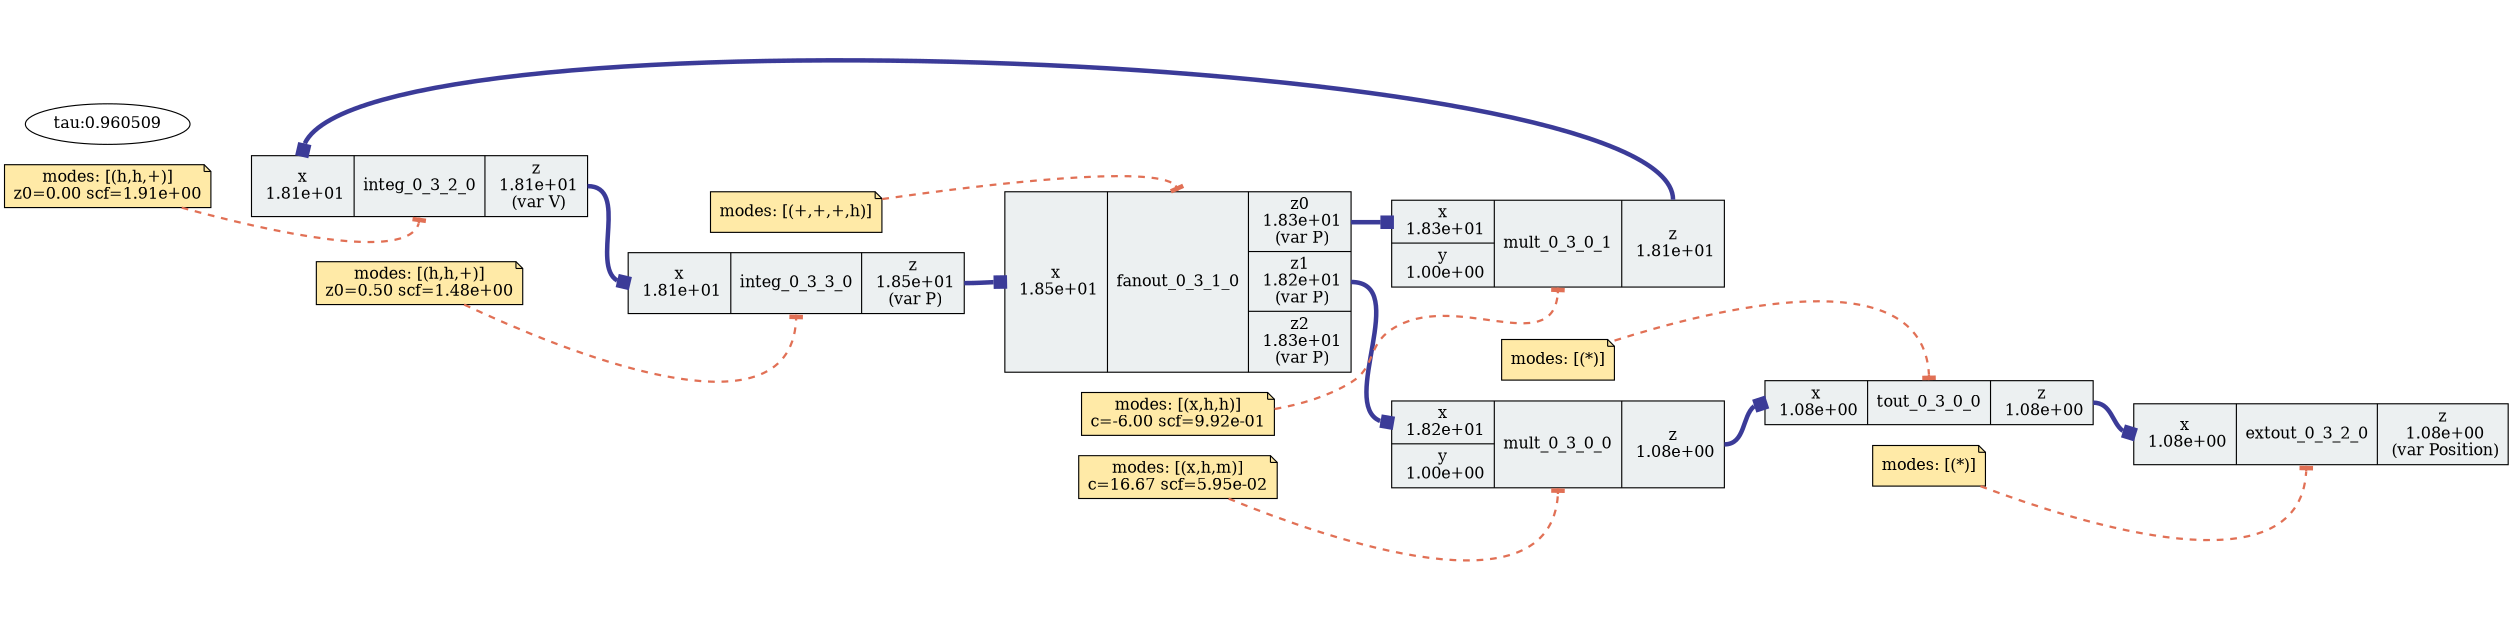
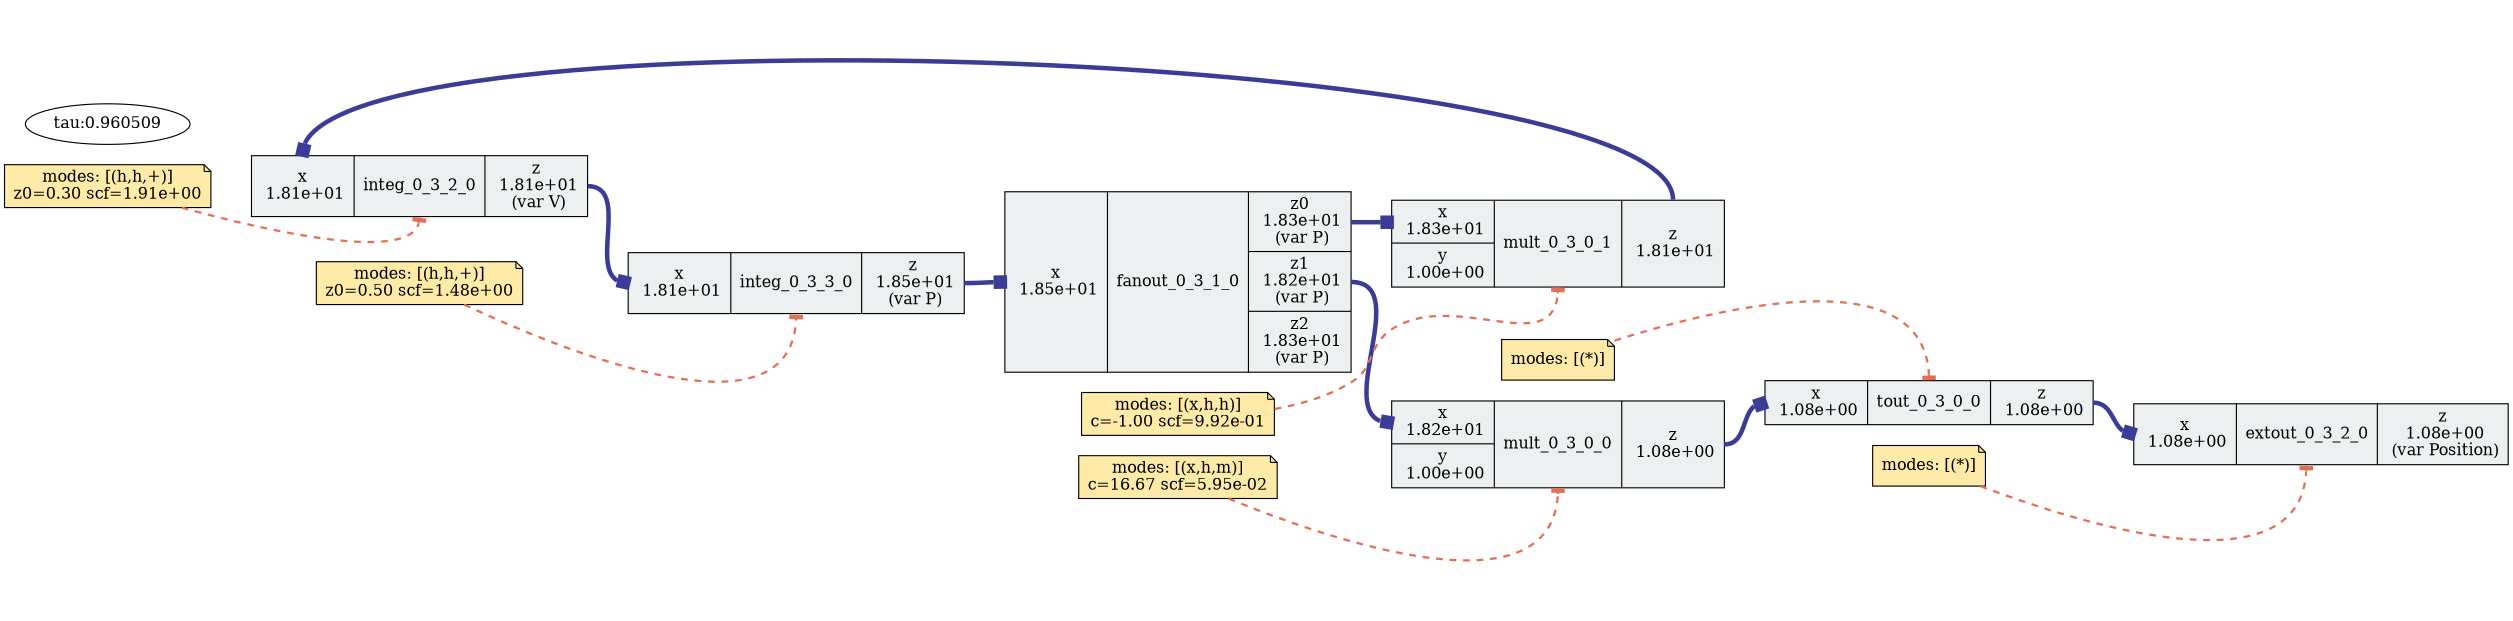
(108, 186) -> (108, 186)
(796, 212) -> none
(1178, 414) -> (1178, 414)
